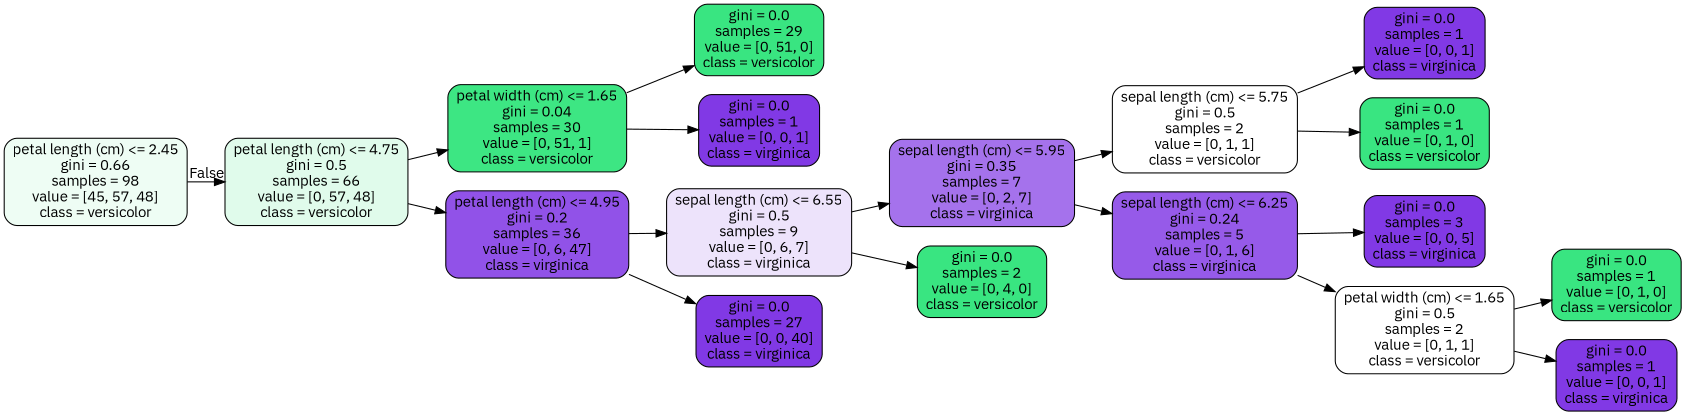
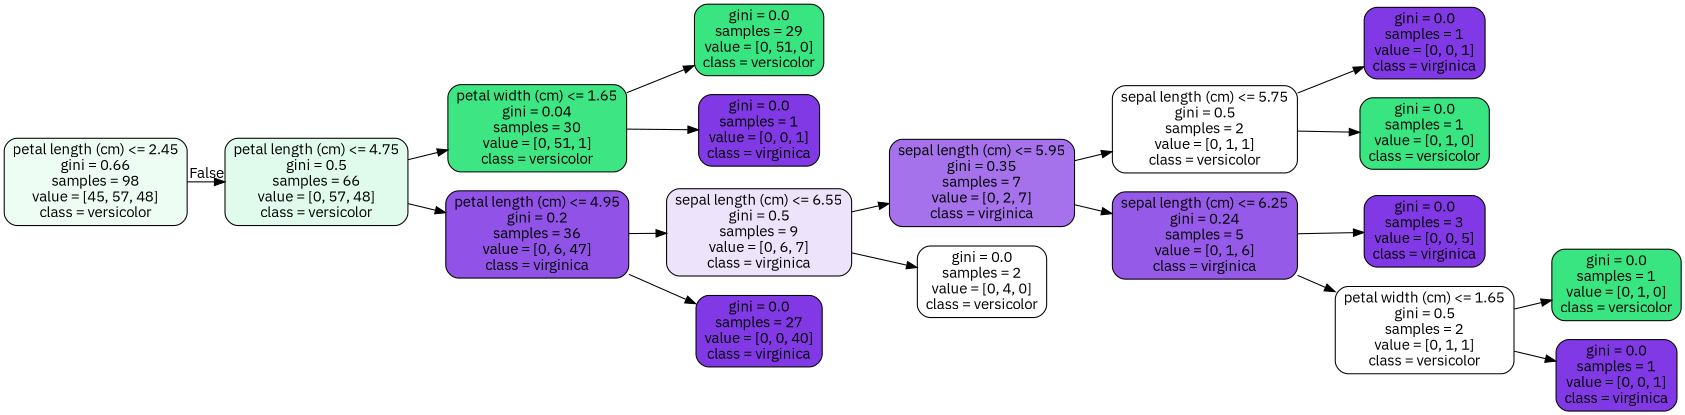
(982, 282) -> (982, 282)
